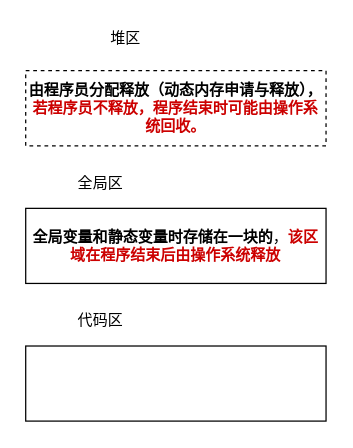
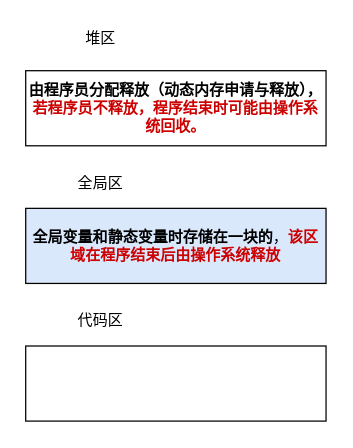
(126, 38) -> (101, 38)
(176, 108) -> (176, 108)
(176, 246) -> (176, 246)
